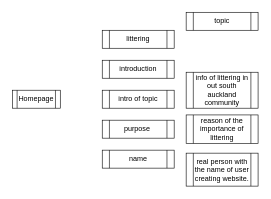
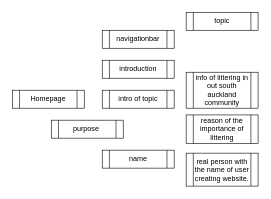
(138, 39) -> (138, 39)
(36, 99) -> (48, 99)
(138, 129) -> (87, 129)
